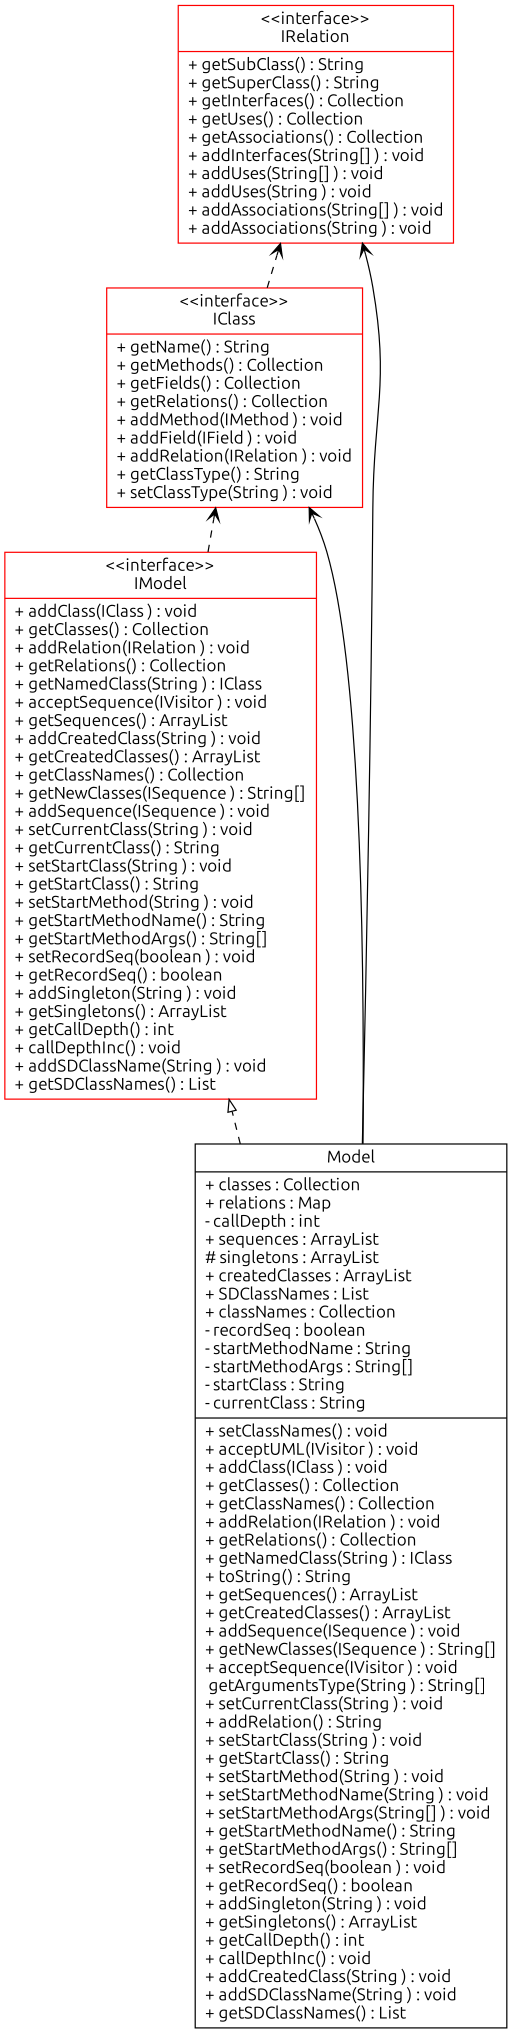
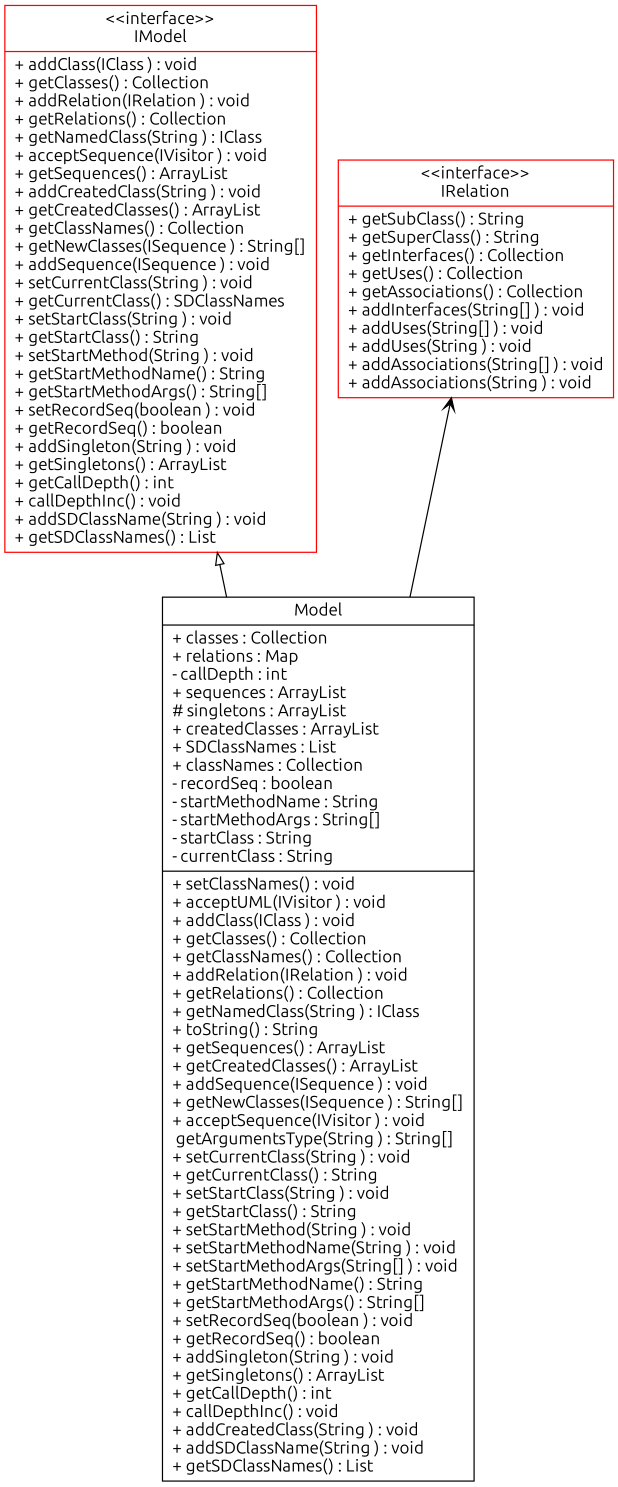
(235, 398) -> none
(118, 848) -> (150, 301)
(236, 1128) -> (223, 581)
(294, 1722) -> (275, 1176)
